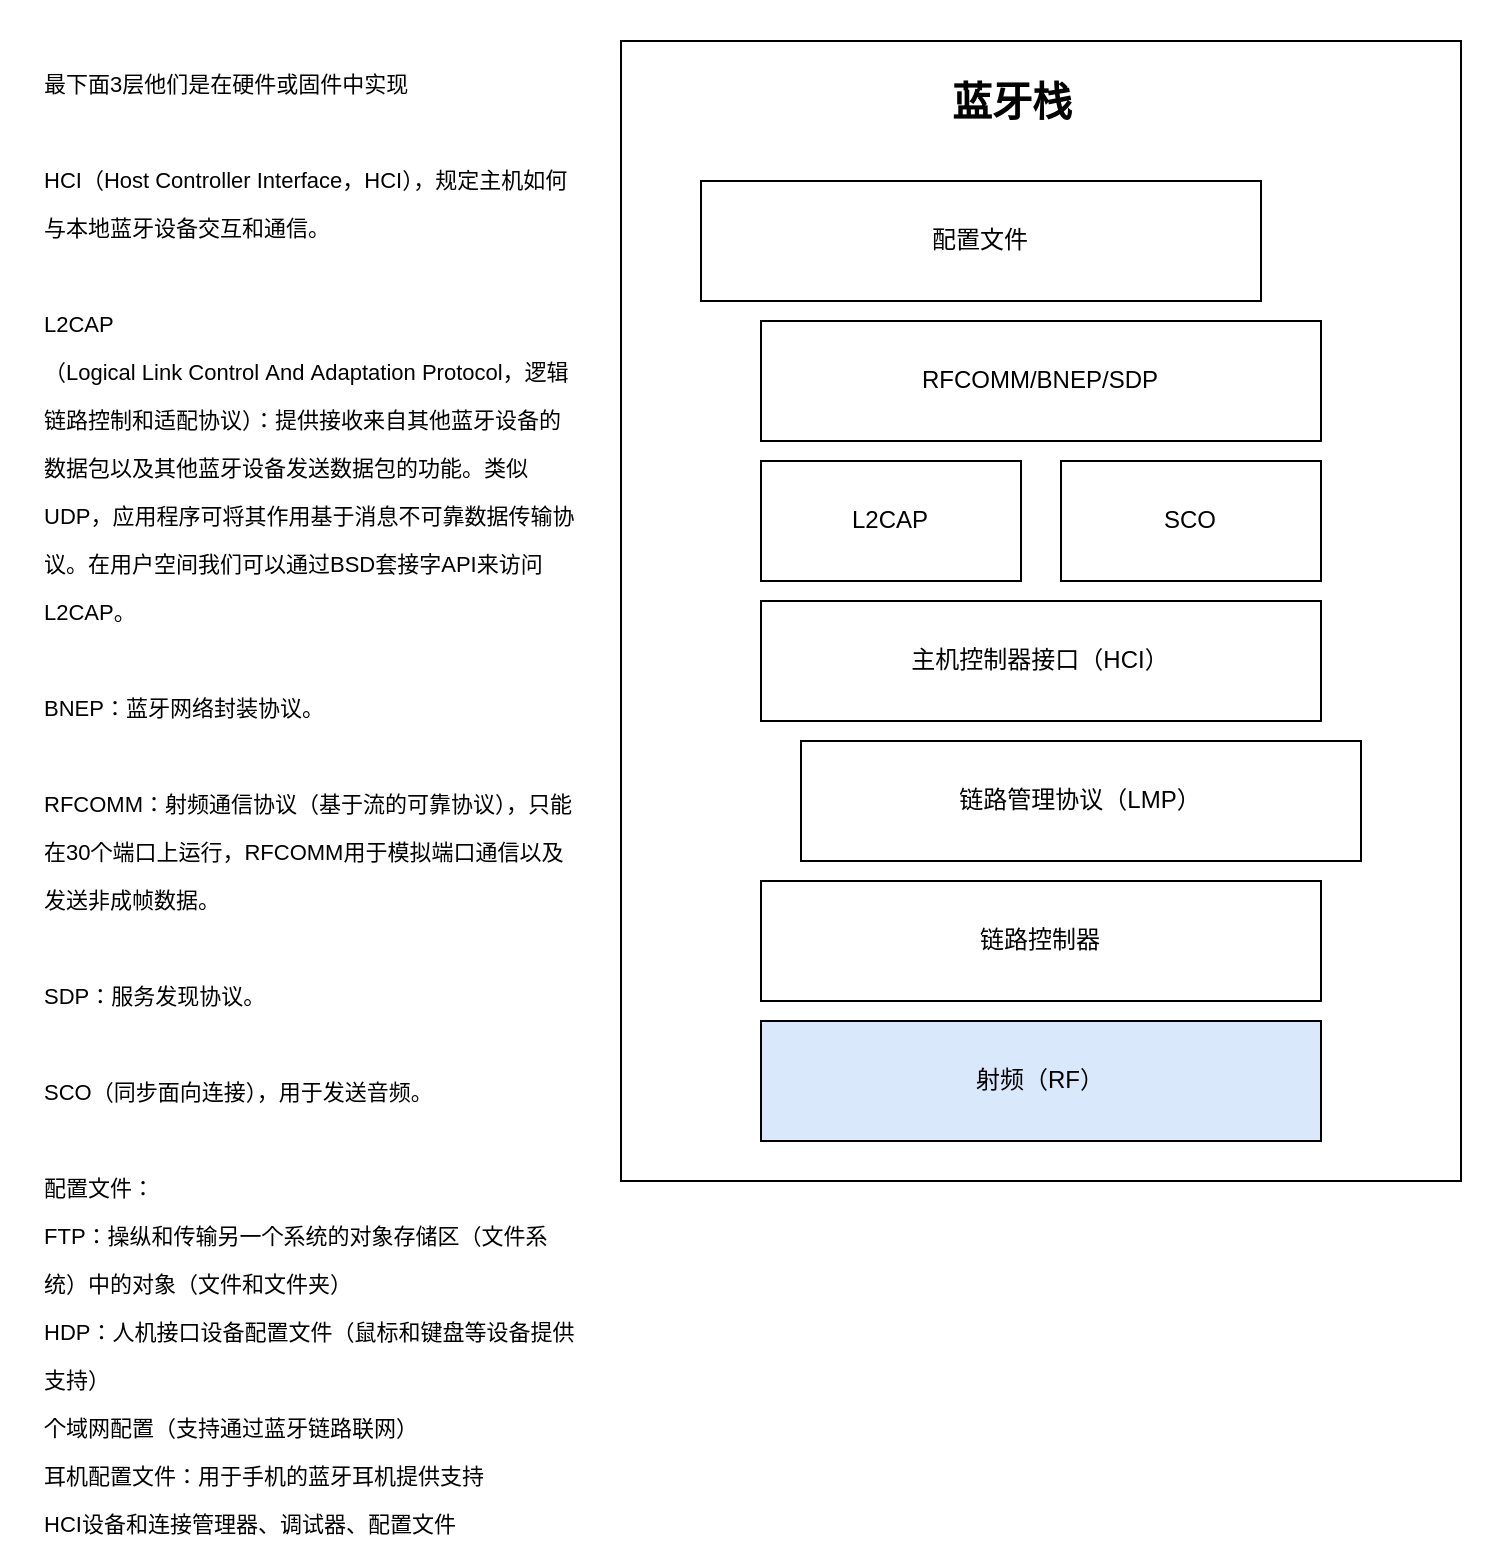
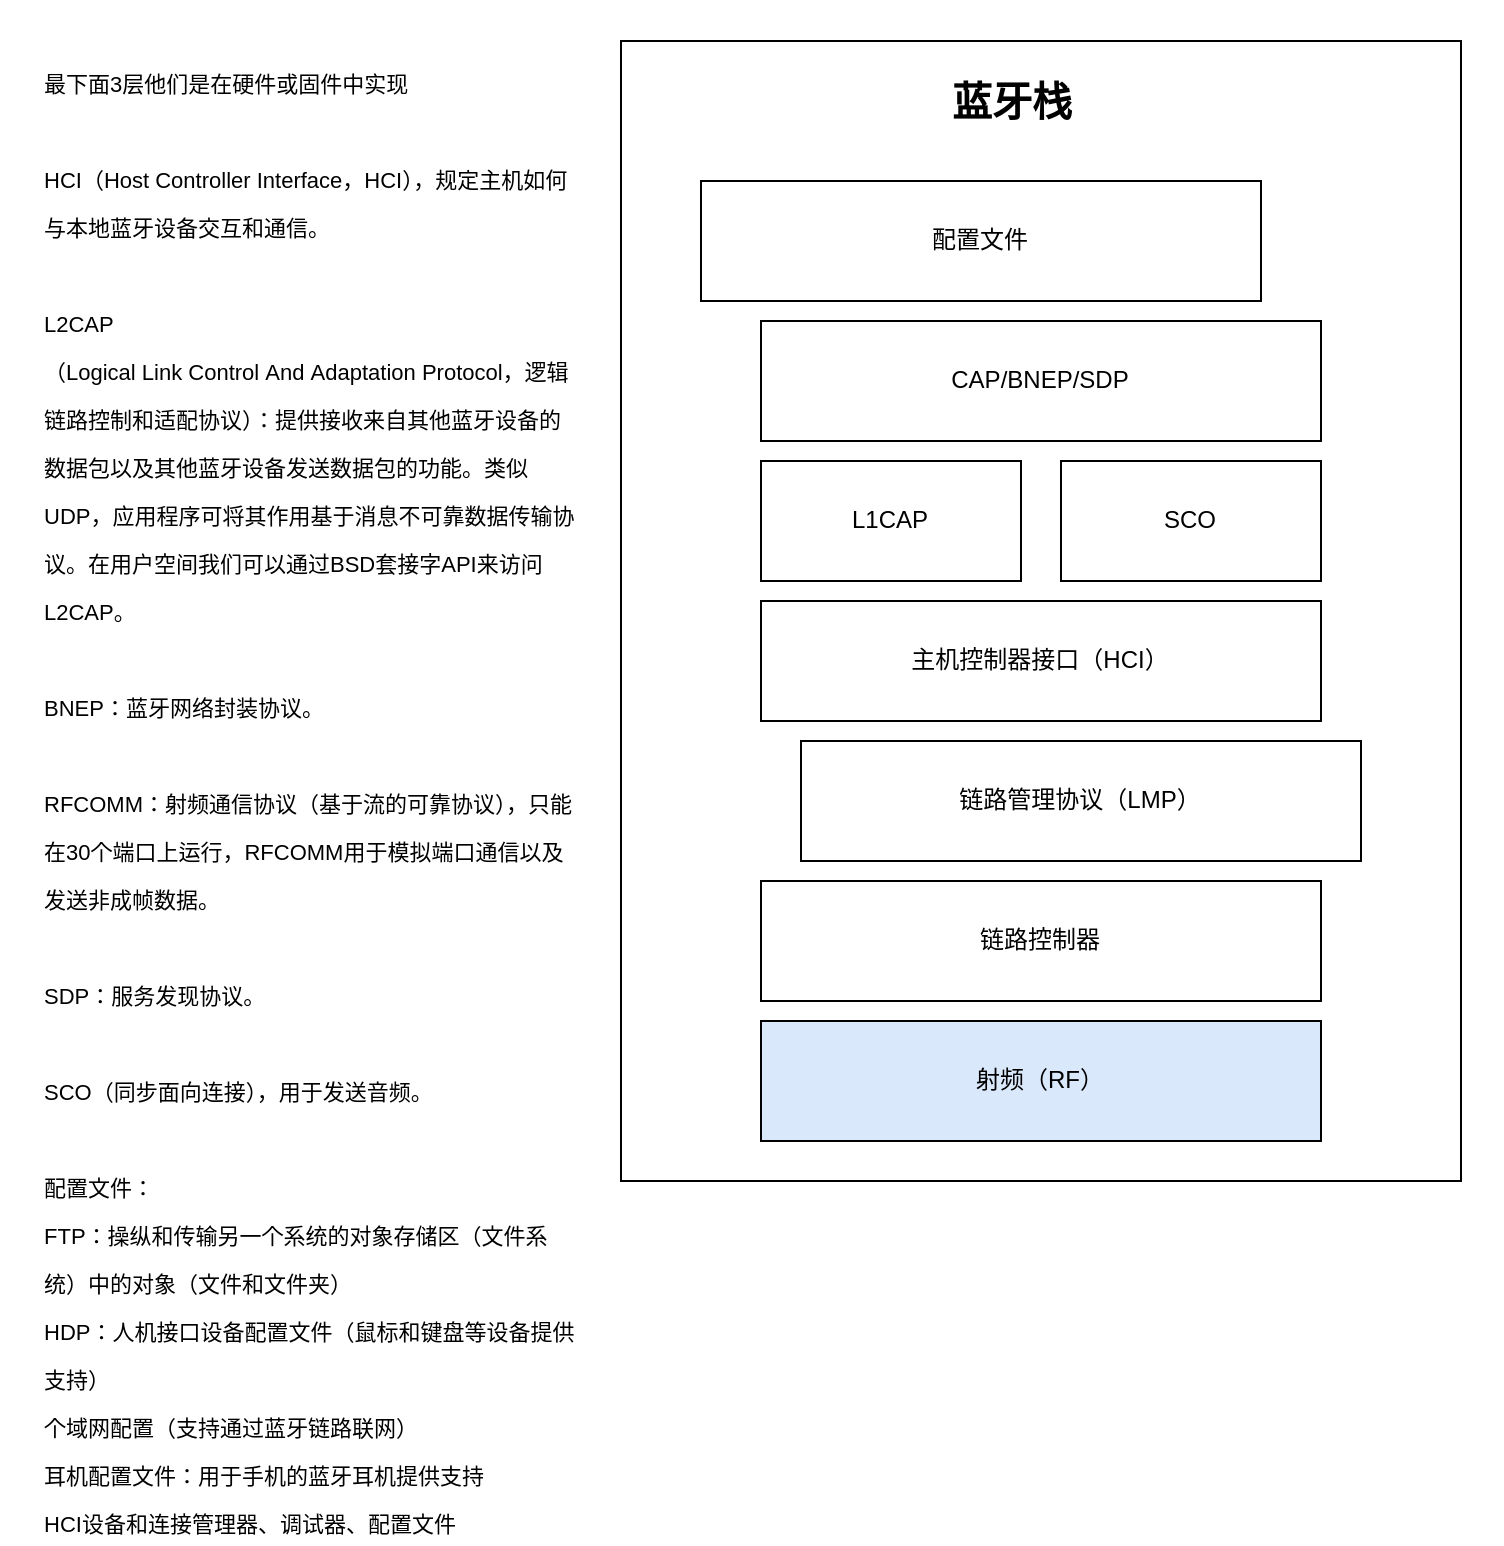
(1041, 381) -> (1041, 381)
(891, 521) -> (891, 521)
